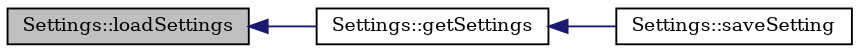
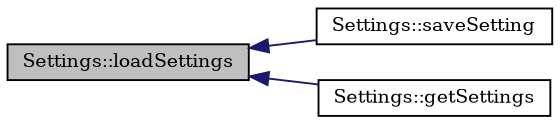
(592, 26) -> (293, 43)
